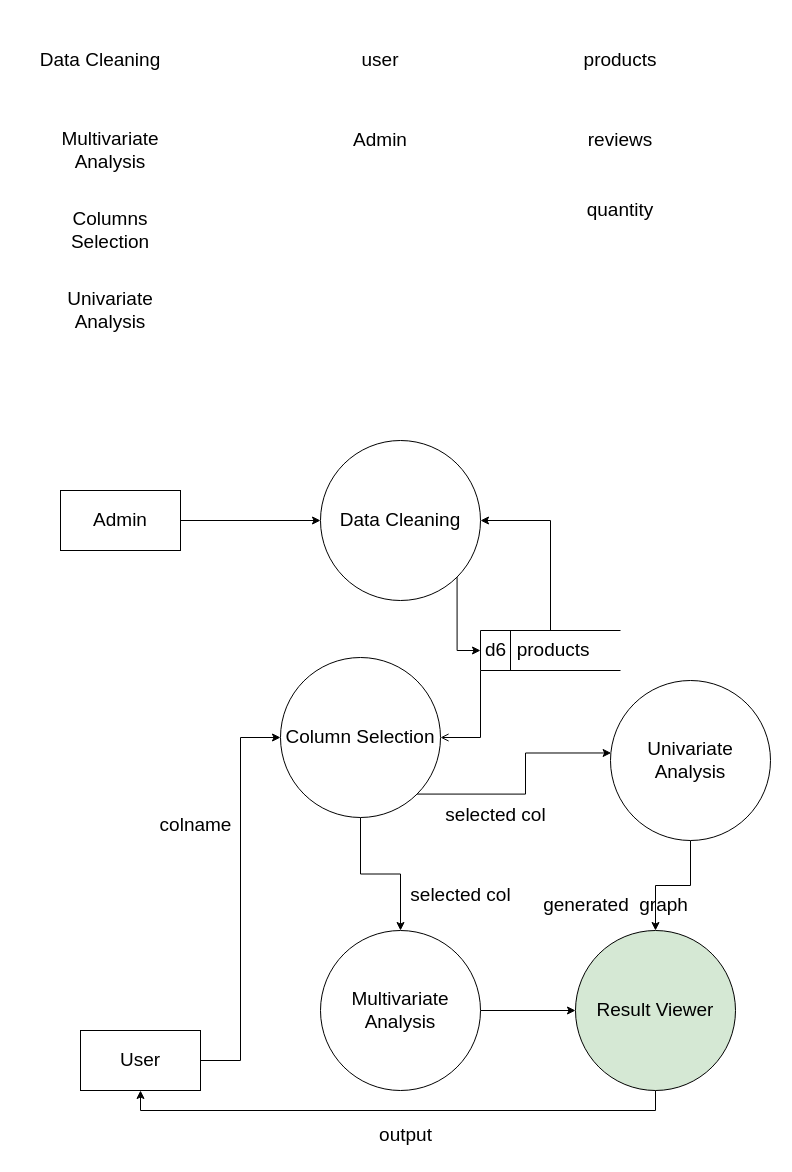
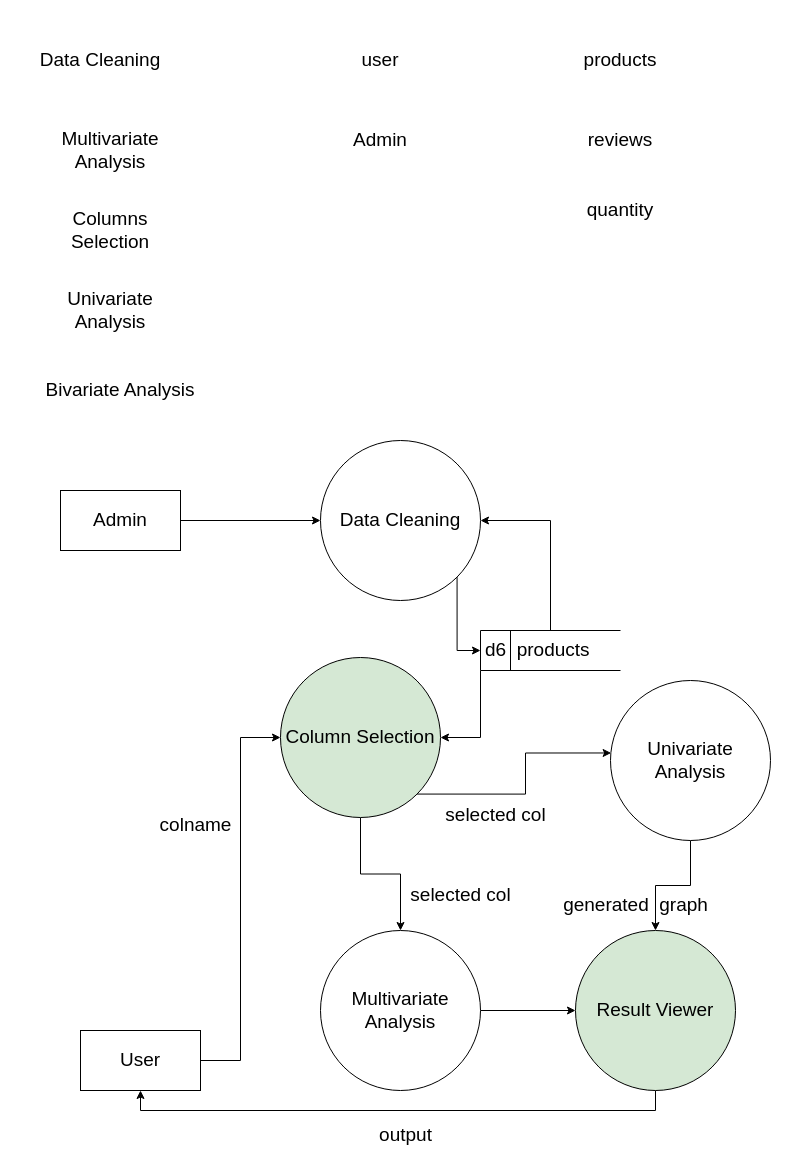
none -> (121, 391)
(361, 738) -> (361, 738)
(447, 738) -> (449, 738)
(616, 906) -> (636, 906)
